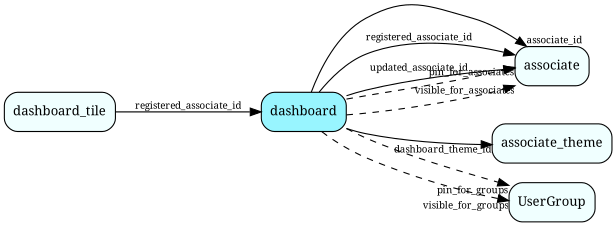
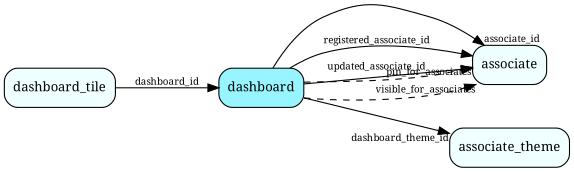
(188, 106) -> (167, 82)
(552, 202) -> none
